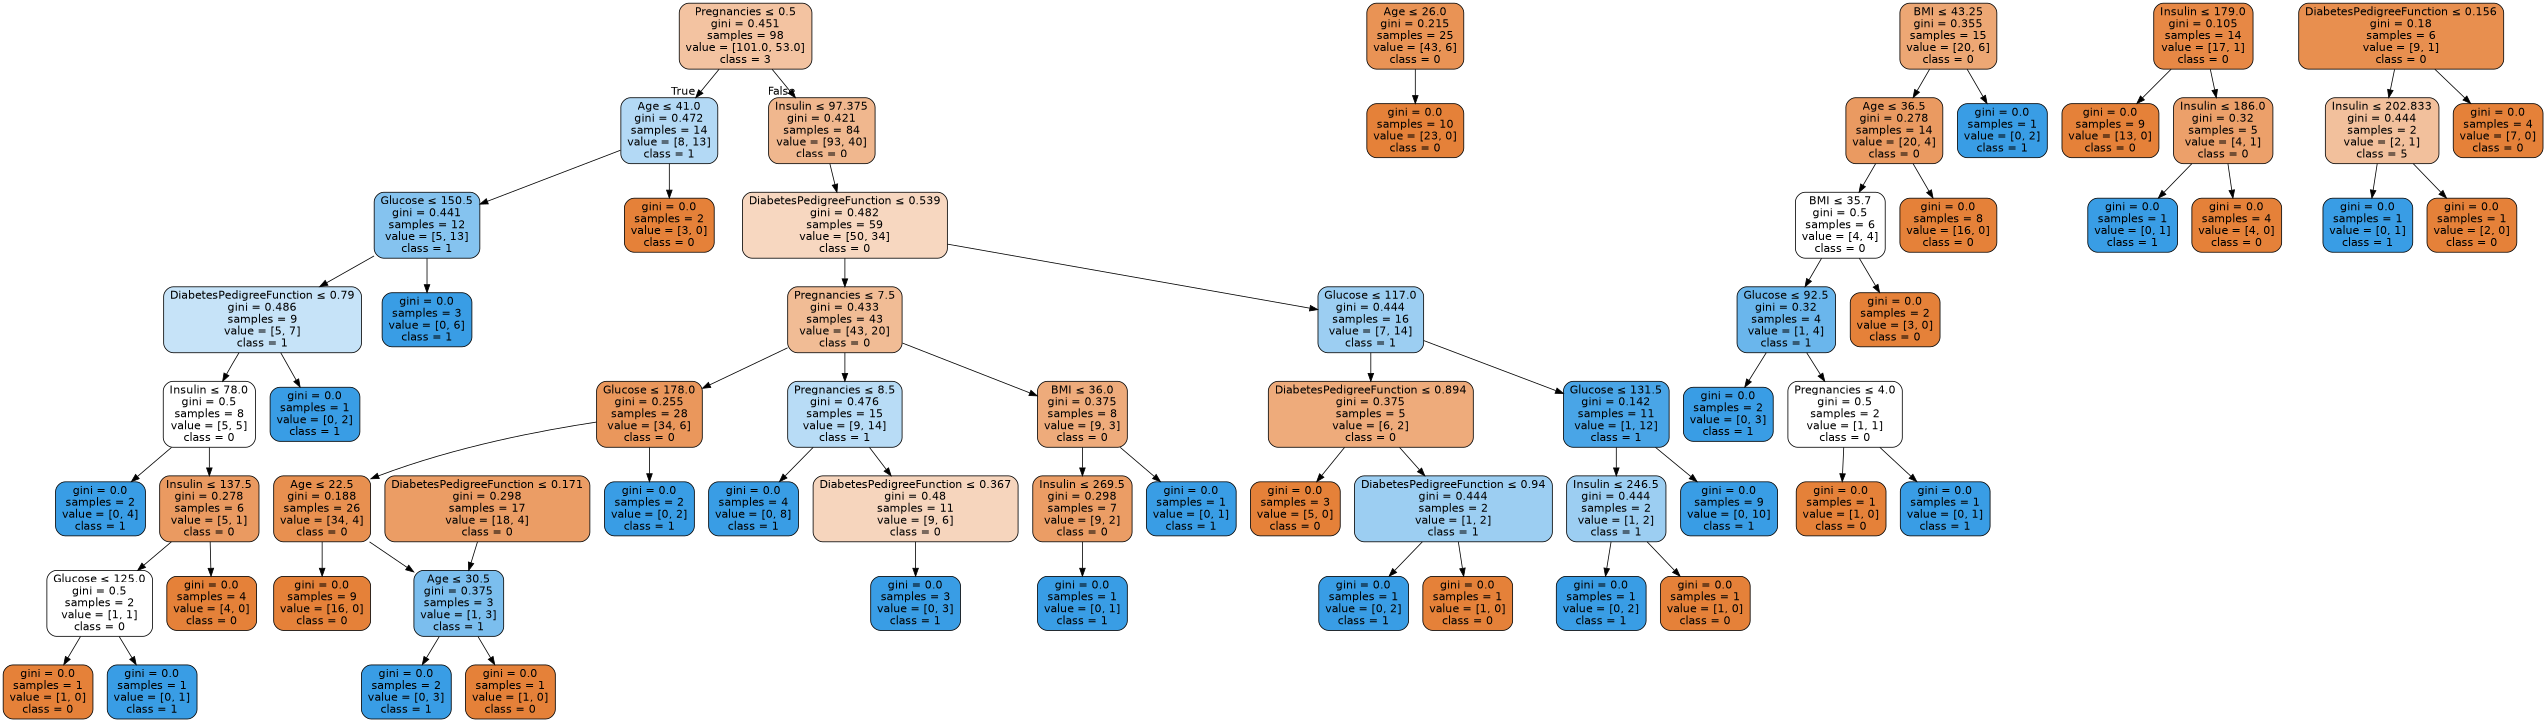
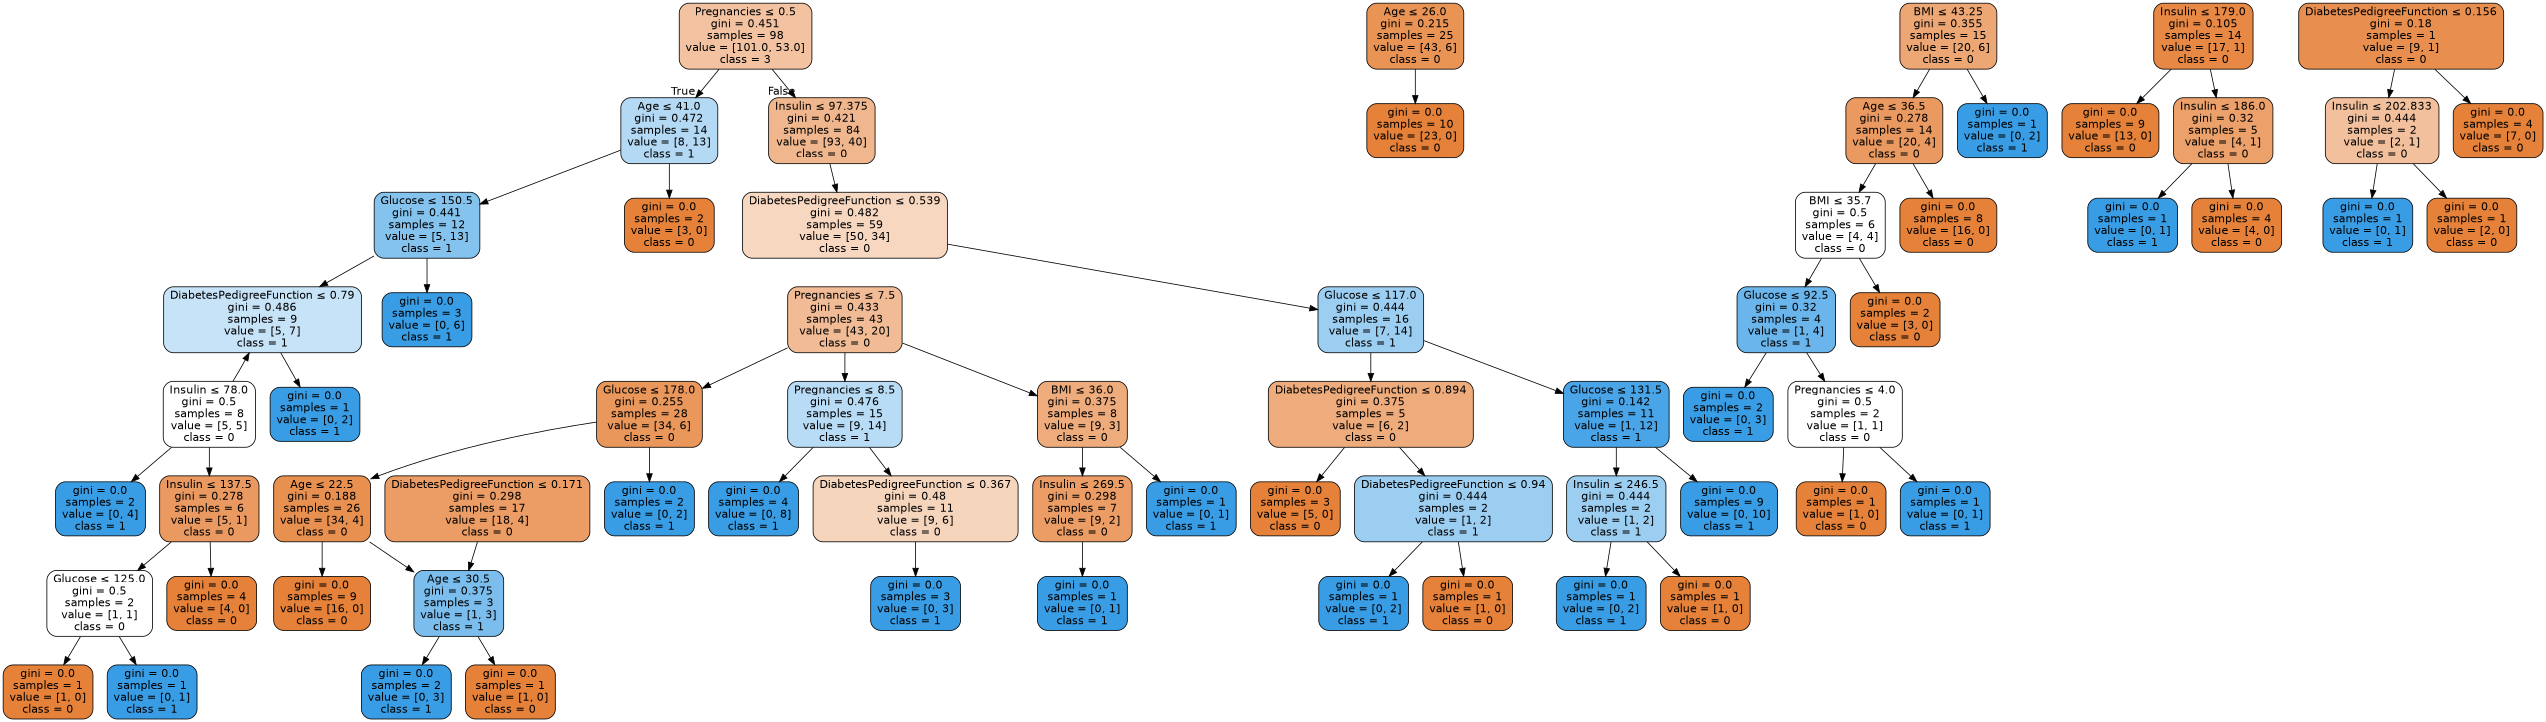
(2401, 36) -> (2401, 36)
(2382, 154) -> (2382, 154)
(845, 268) -> none
(233, 363) -> (239, 371)
